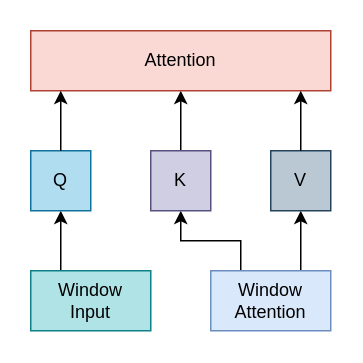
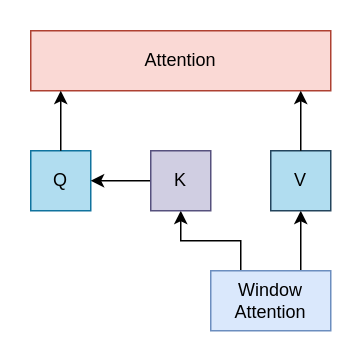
(181, 126) -> (126, 181)
(301, 181) -> (301, 181)
(61, 246) -> none
(91, 301) -> none
